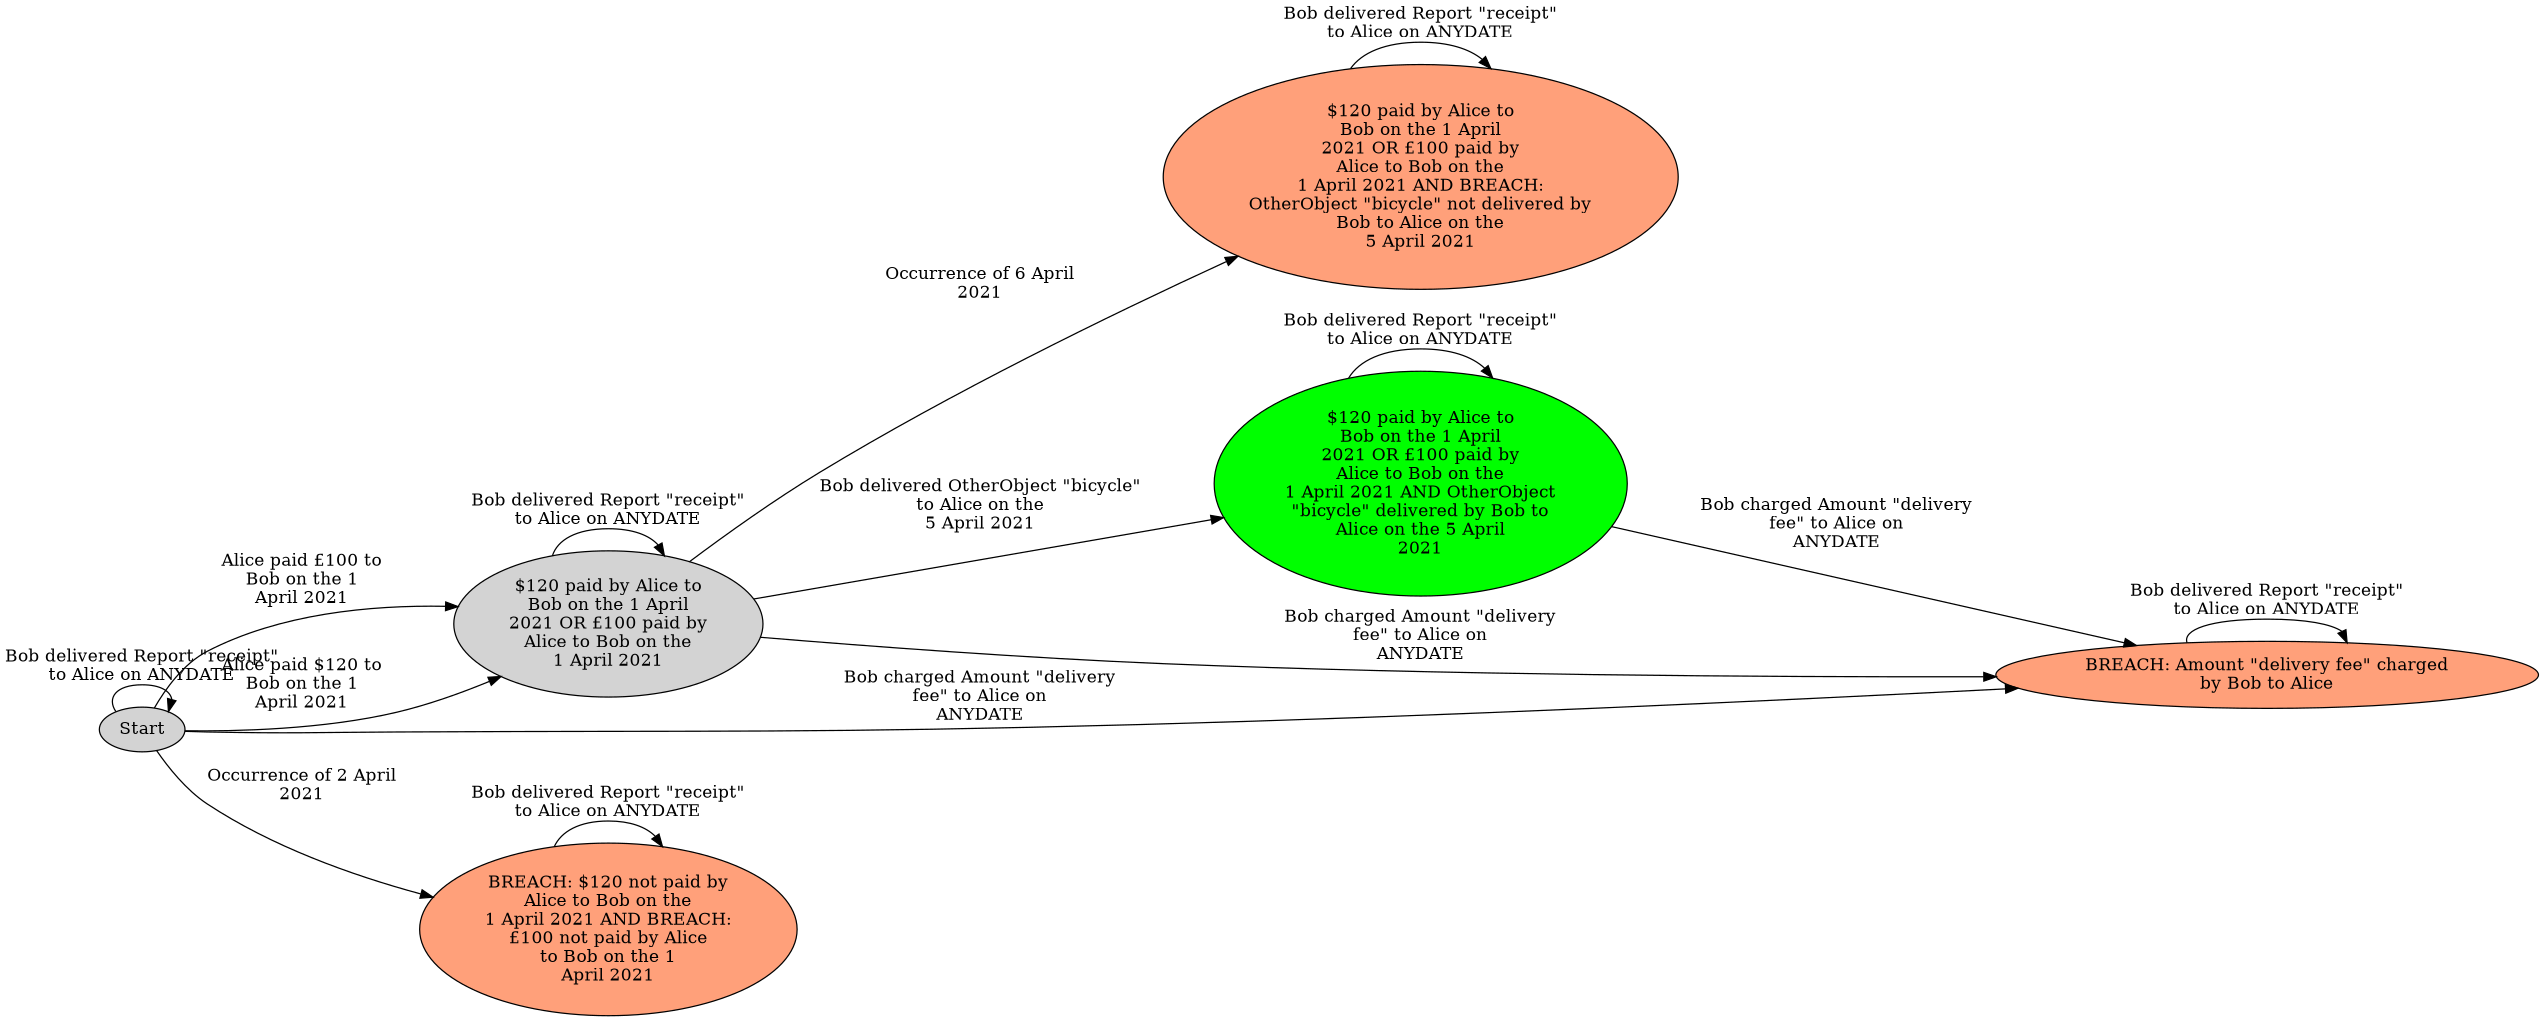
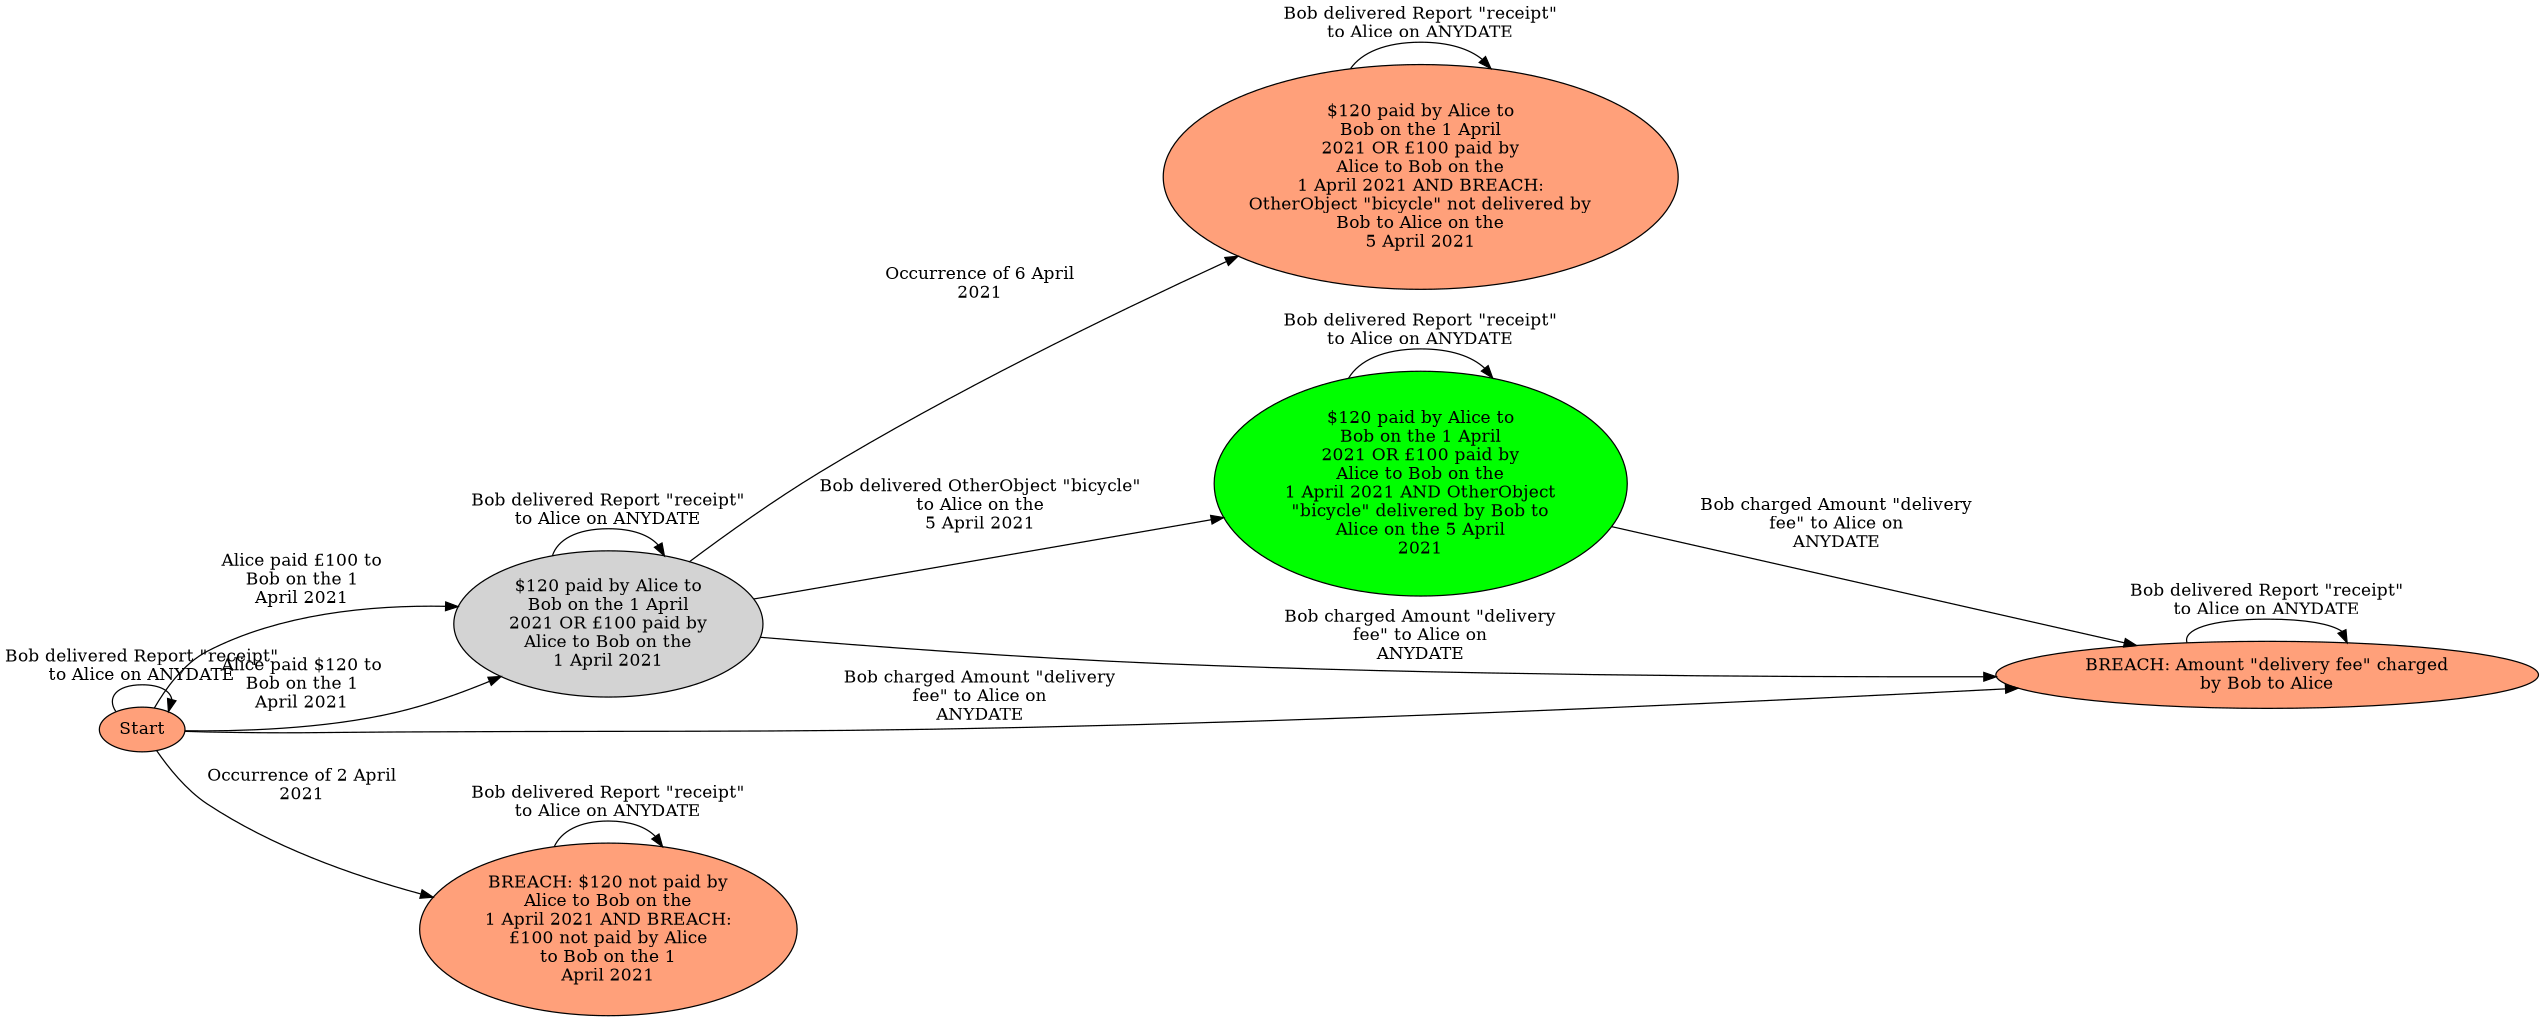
(142, 729) -> (142, 729)
